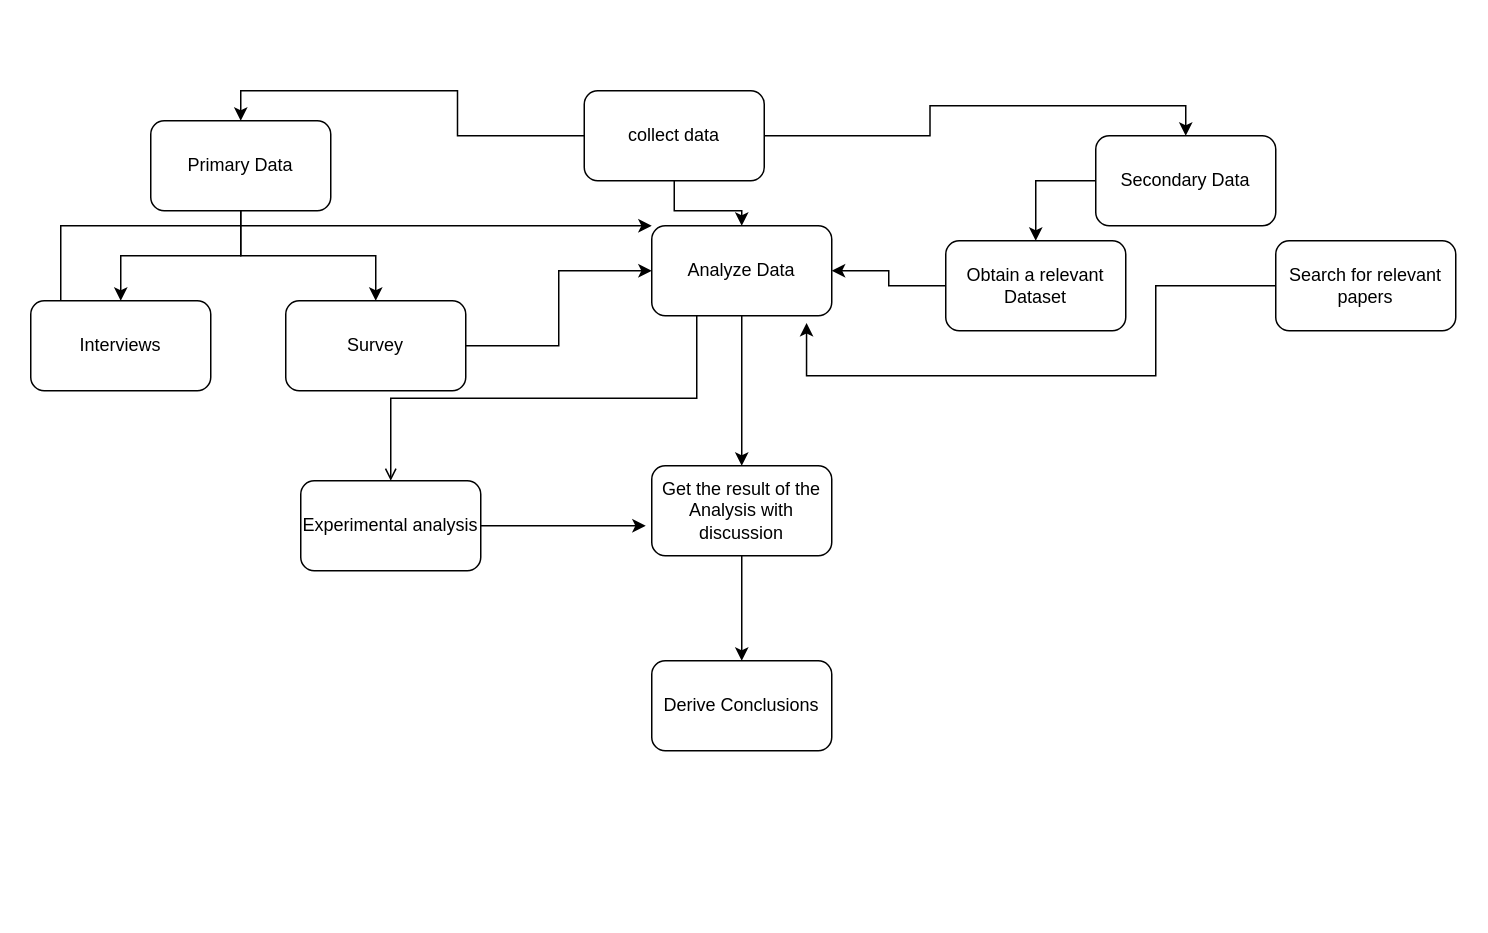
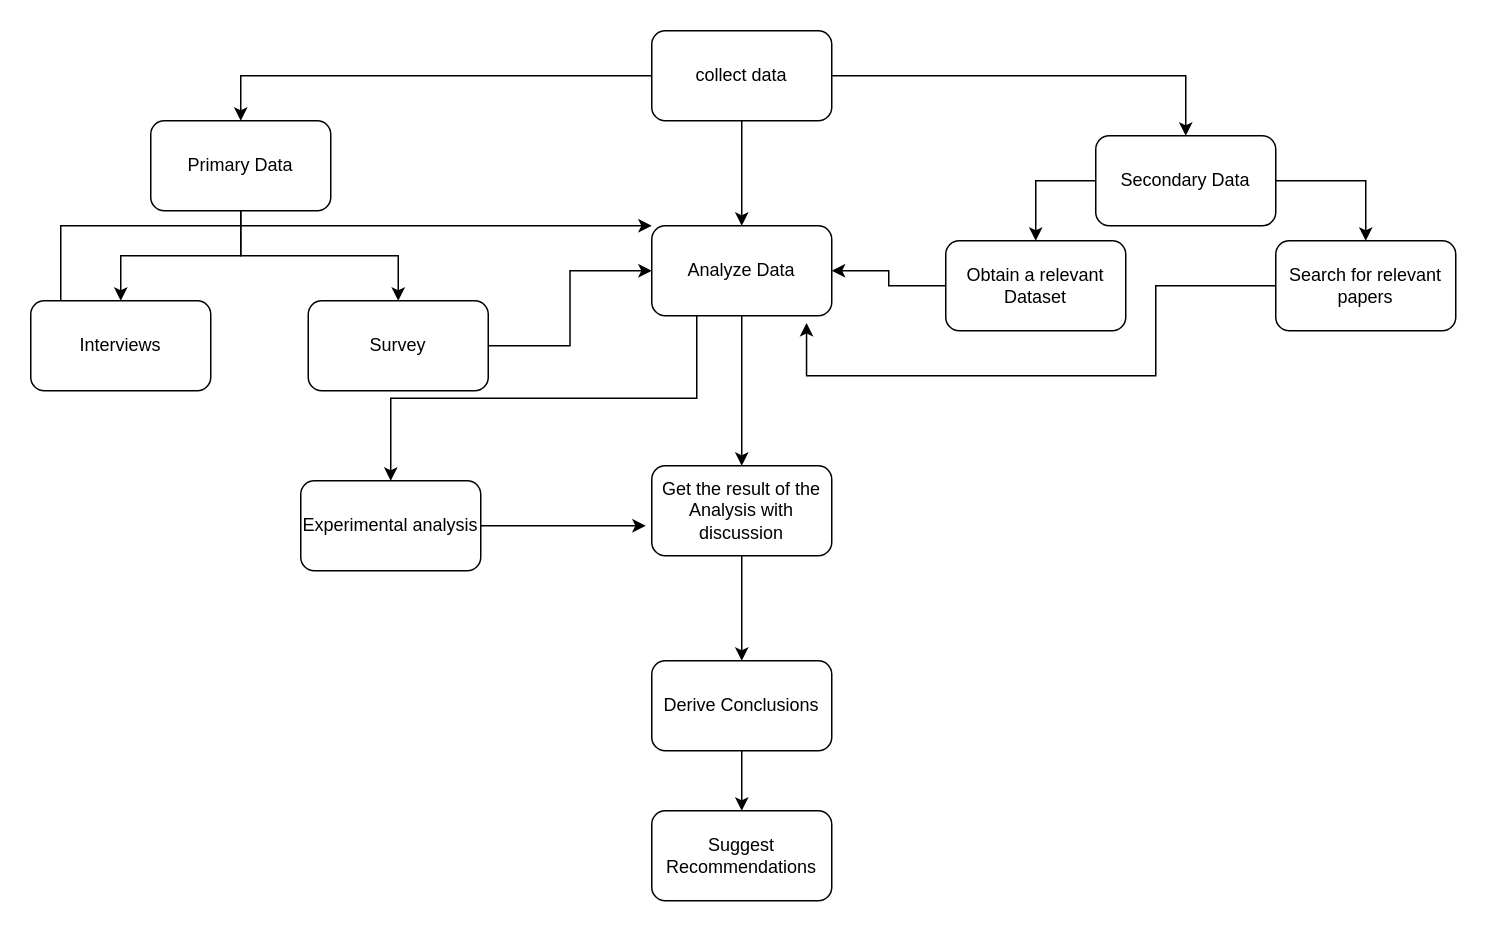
(674, 136) -> (742, 76)
none -> (1346, 181)
(376, 346) -> (398, 346)
(391, 471) -> (391, 469)
none -> (742, 776)
none -> (742, 856)
